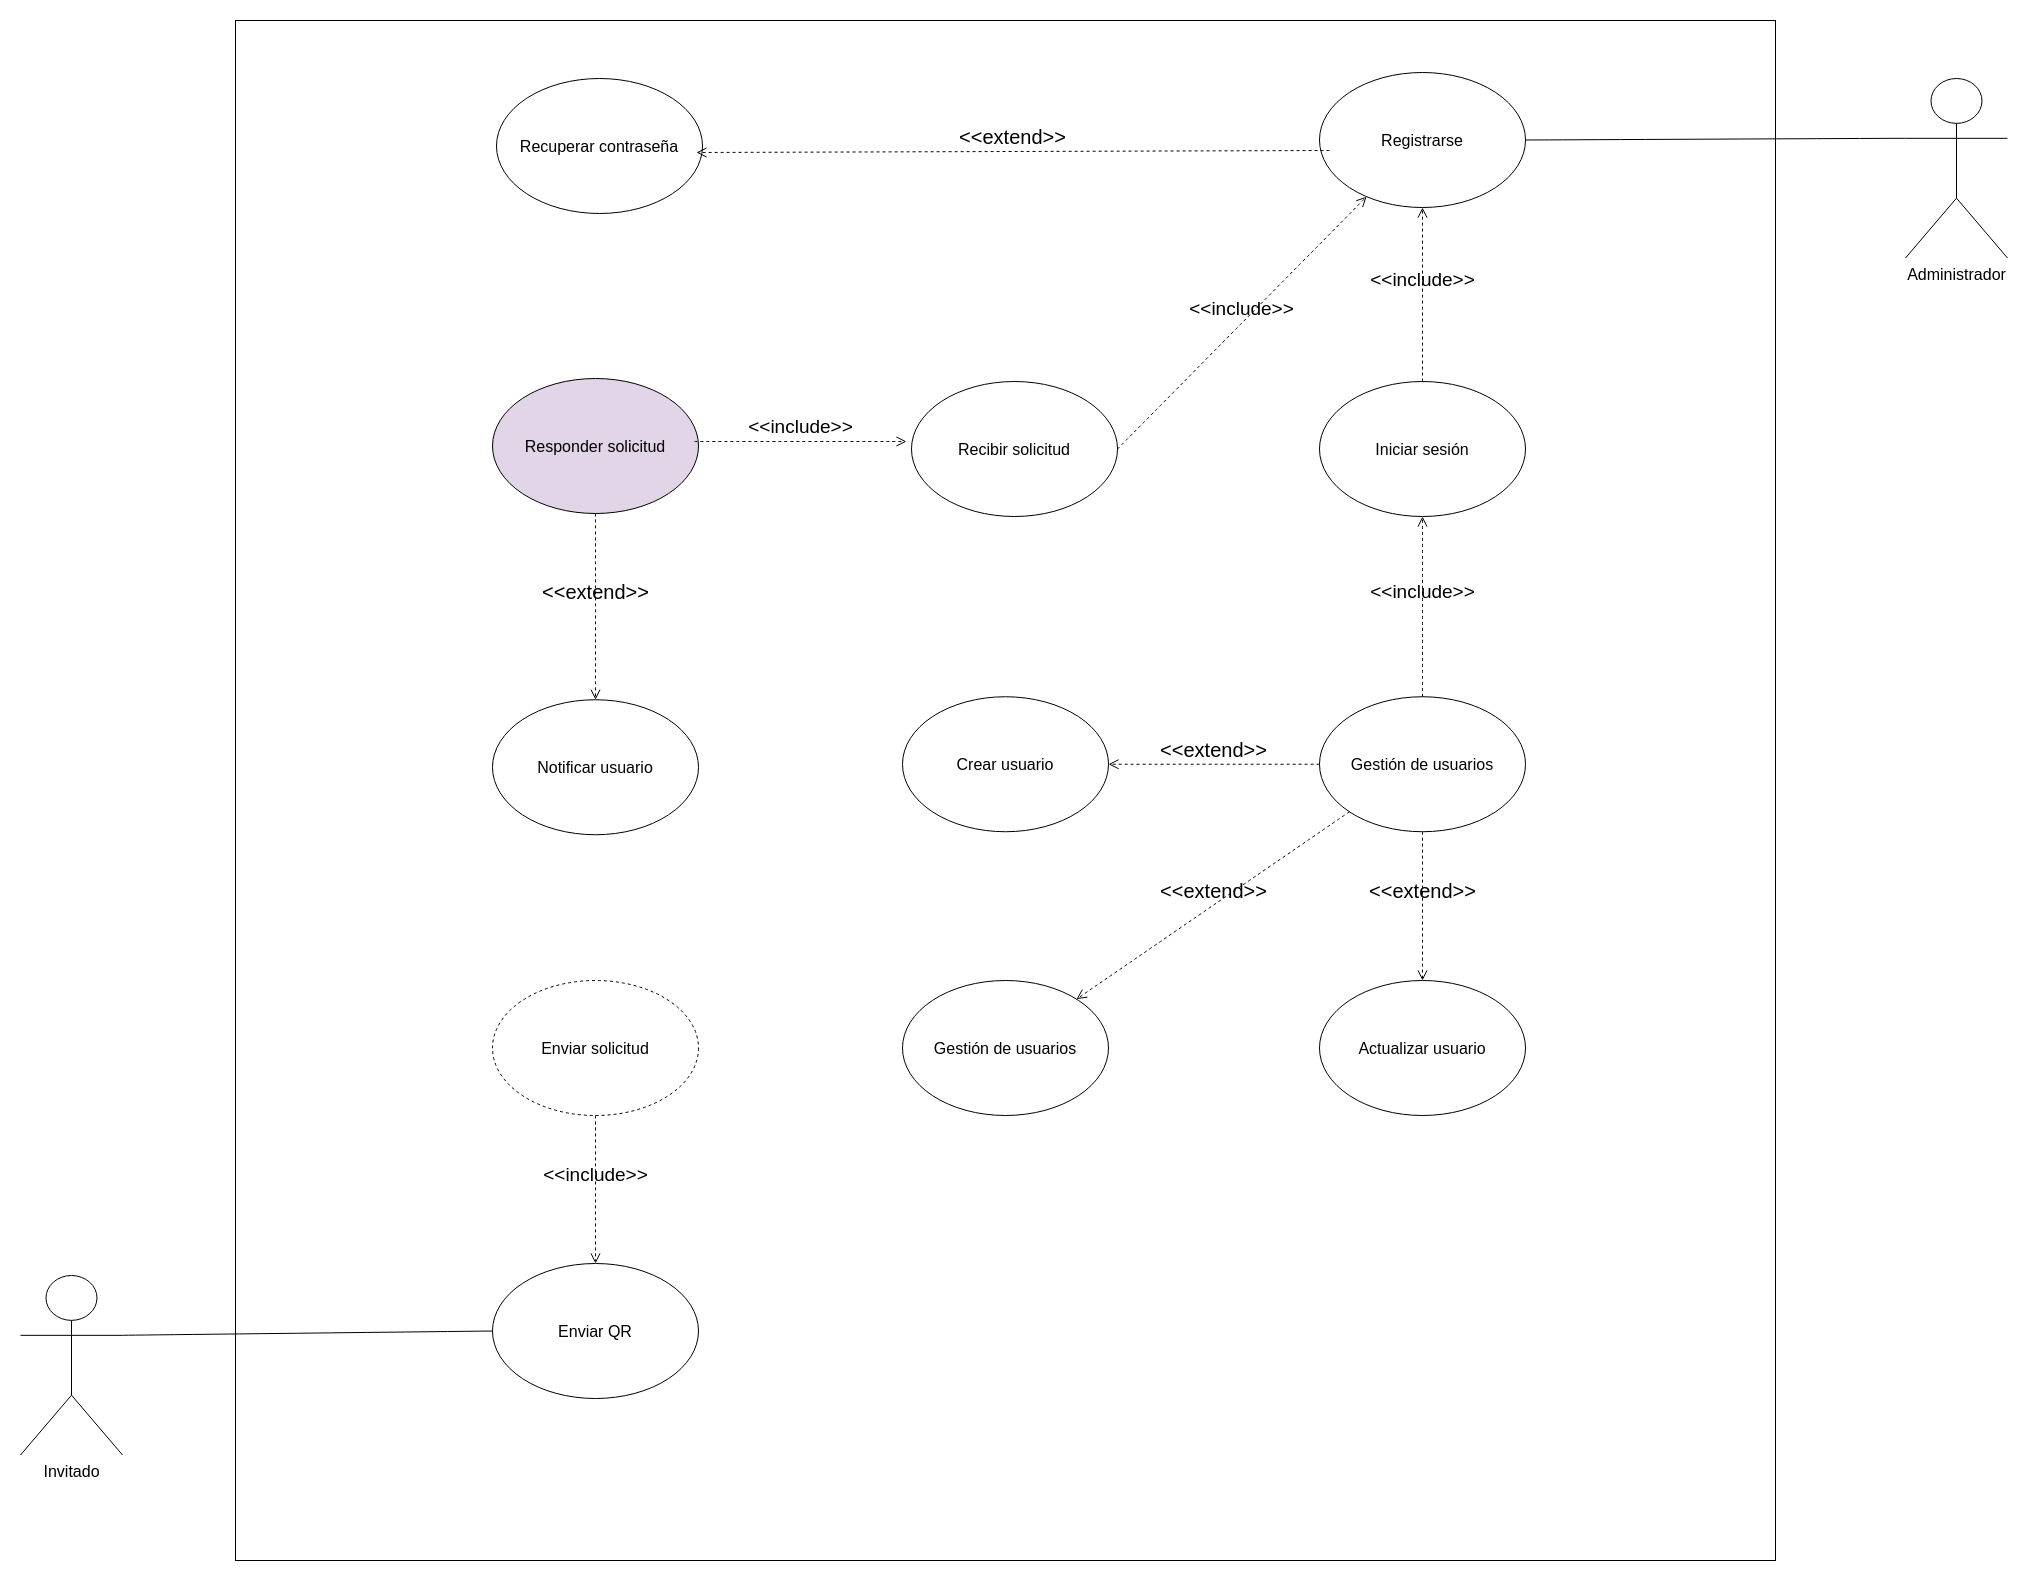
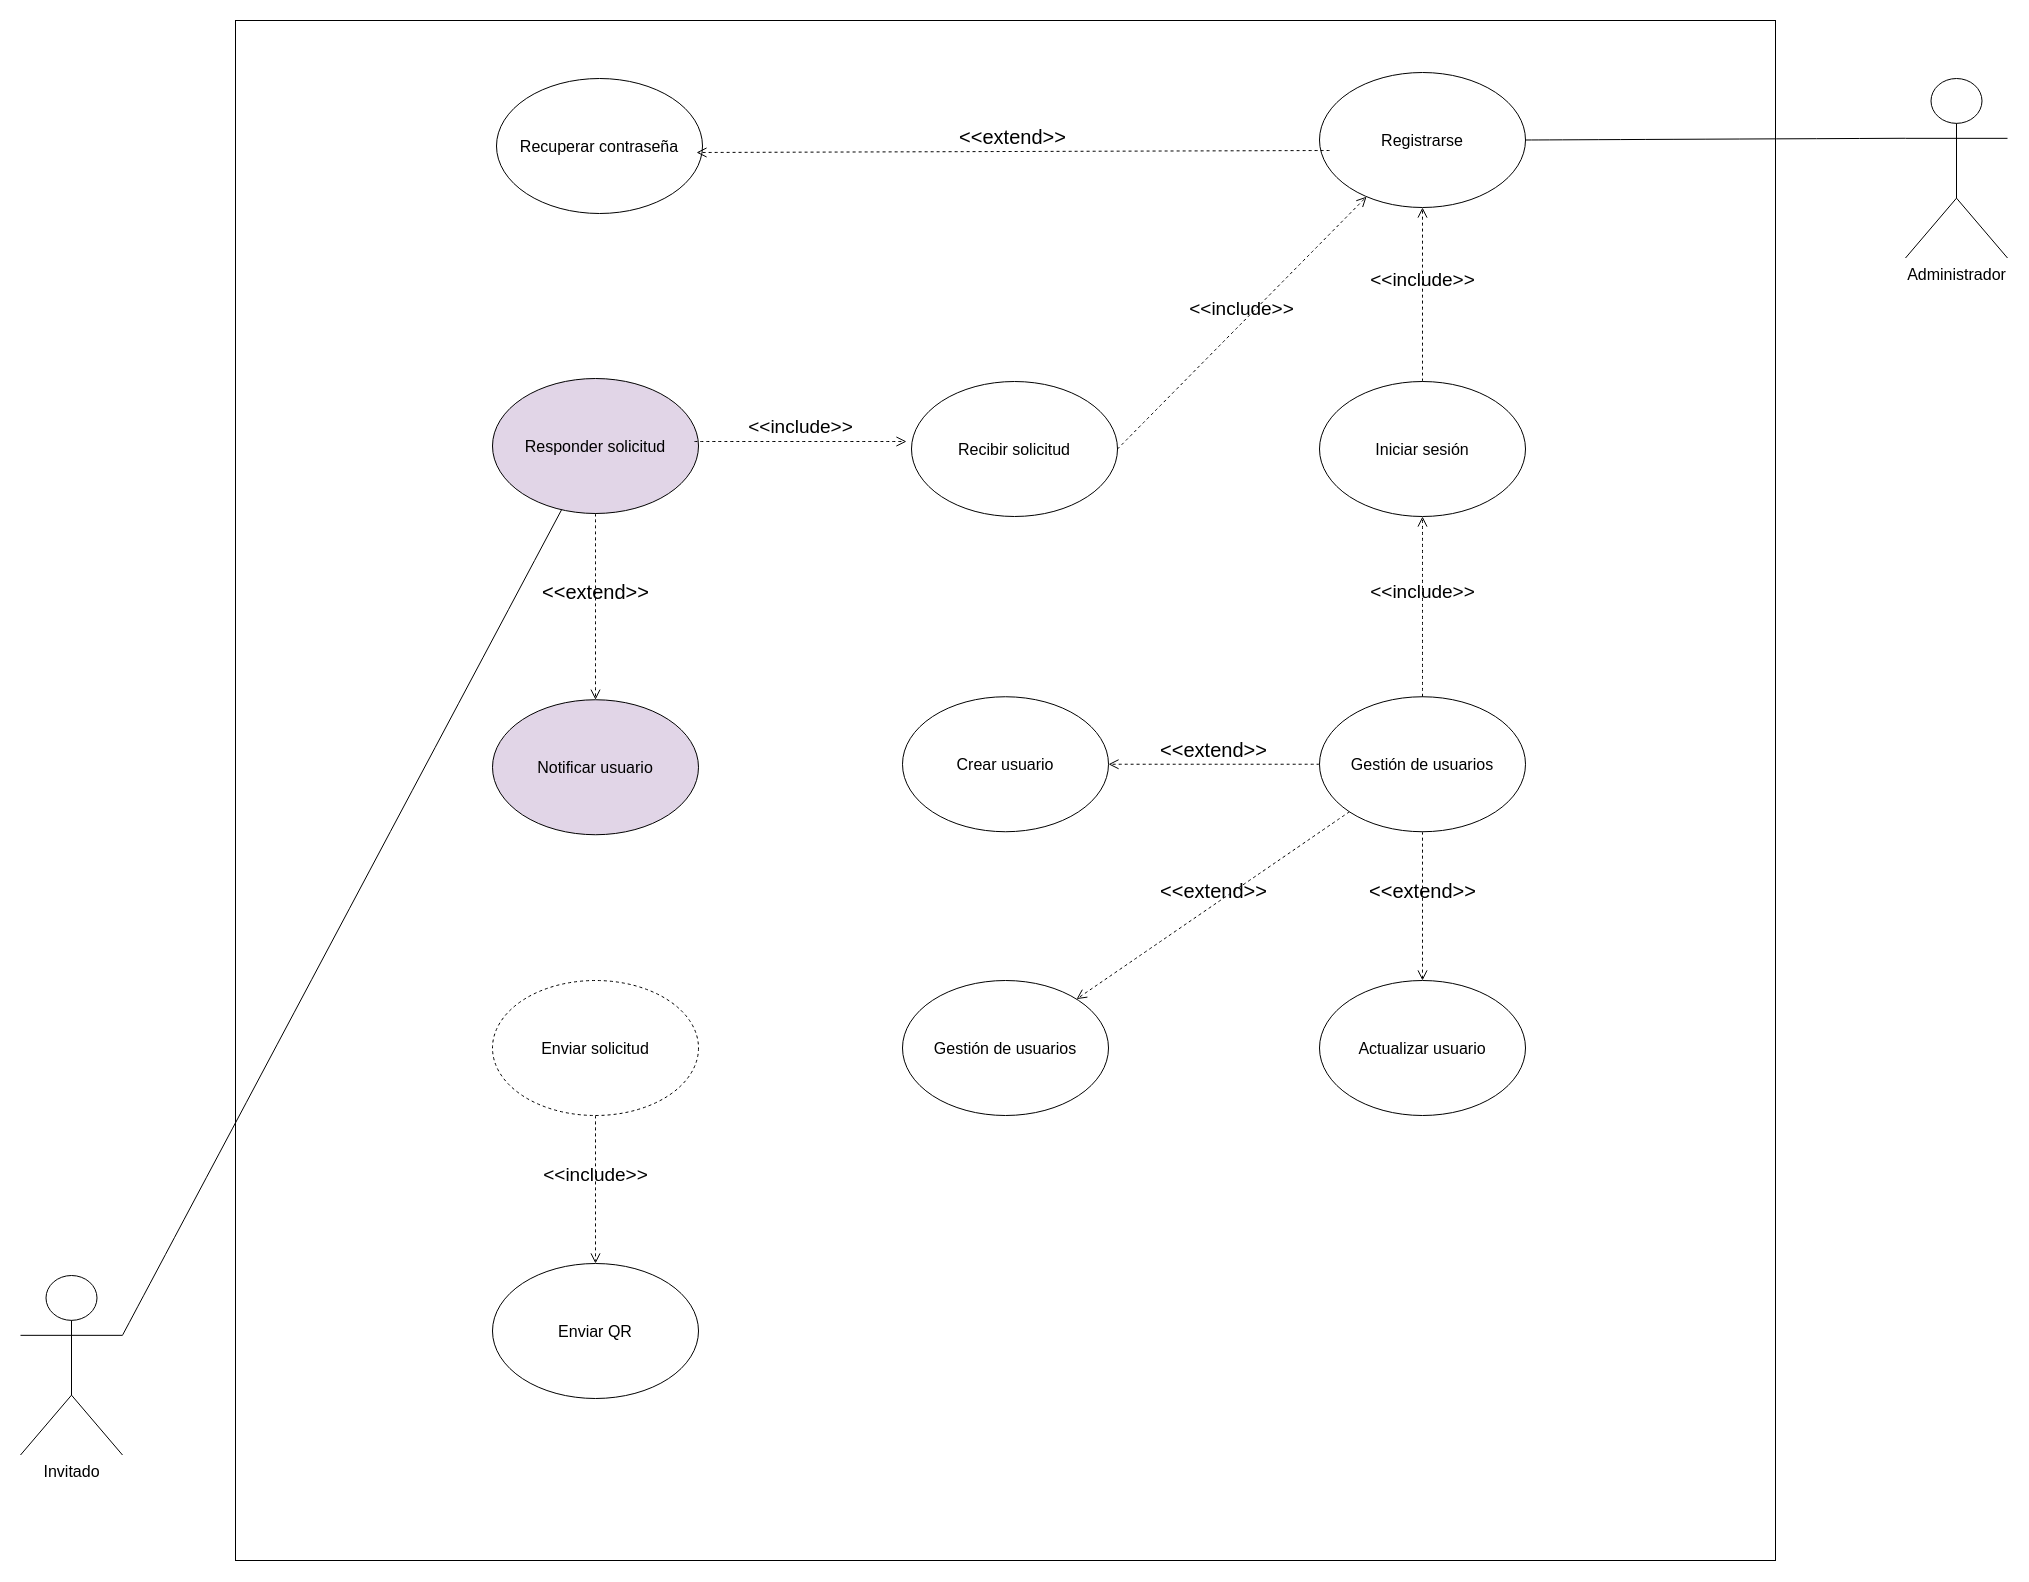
(596, 767) -> (596, 767)
(309, 1333) -> (342, 922)
